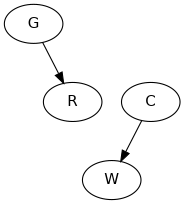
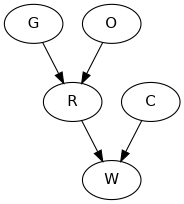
none -> (112, 24)
none -> (90, 136)
